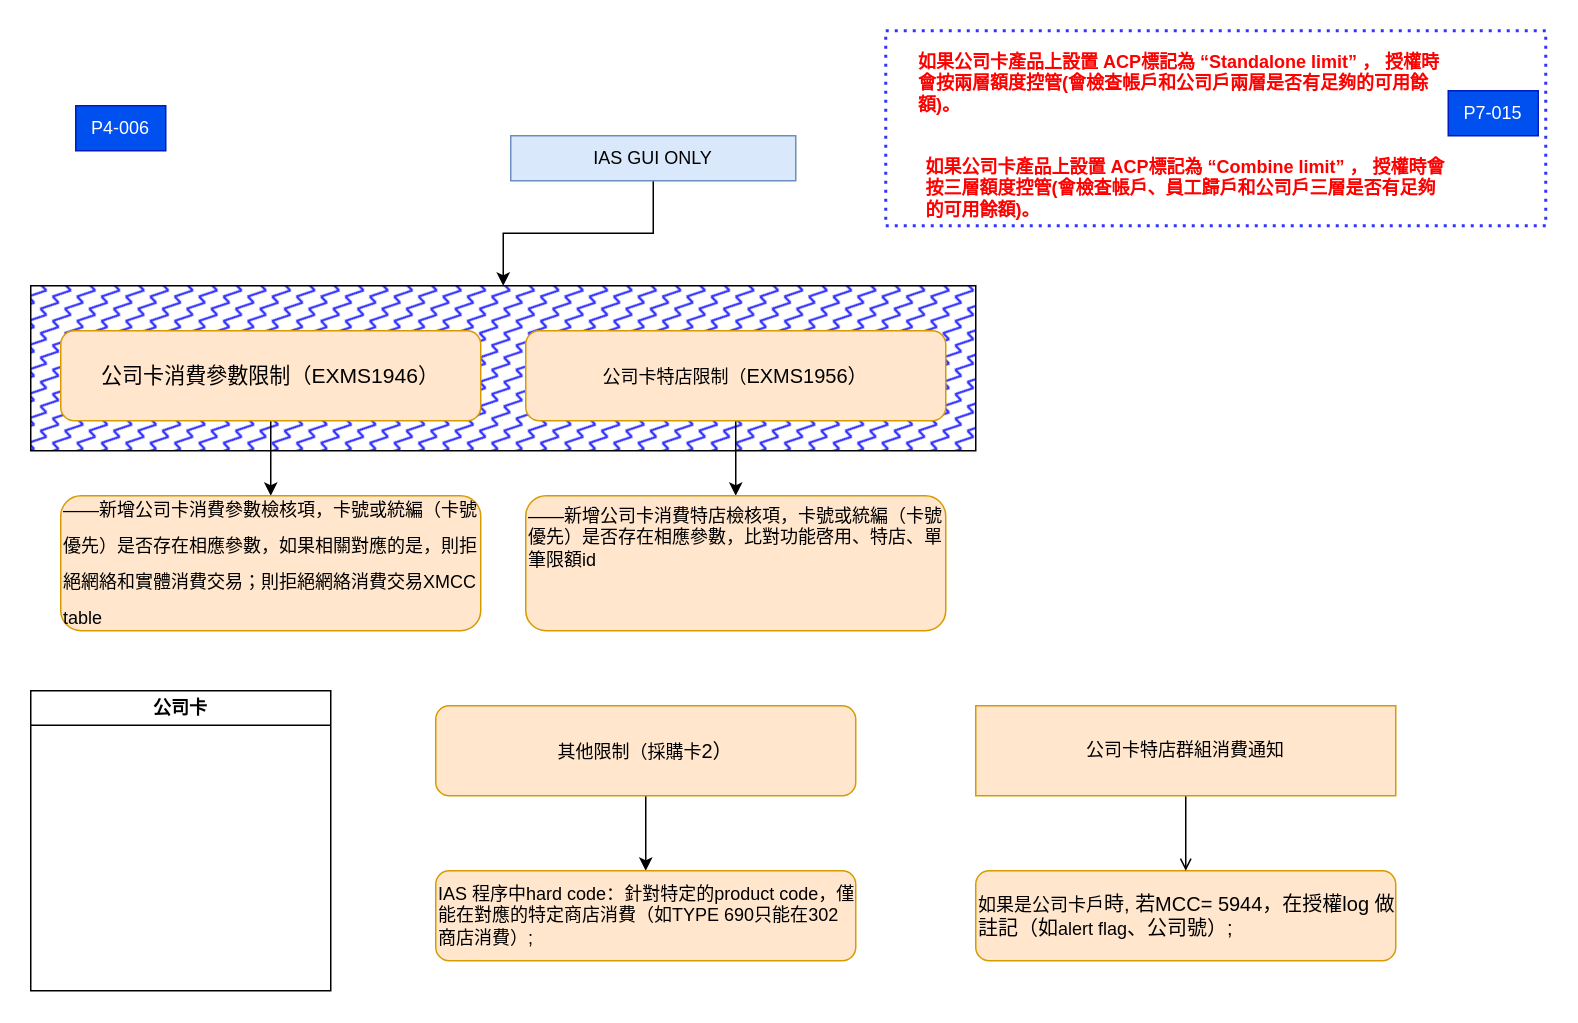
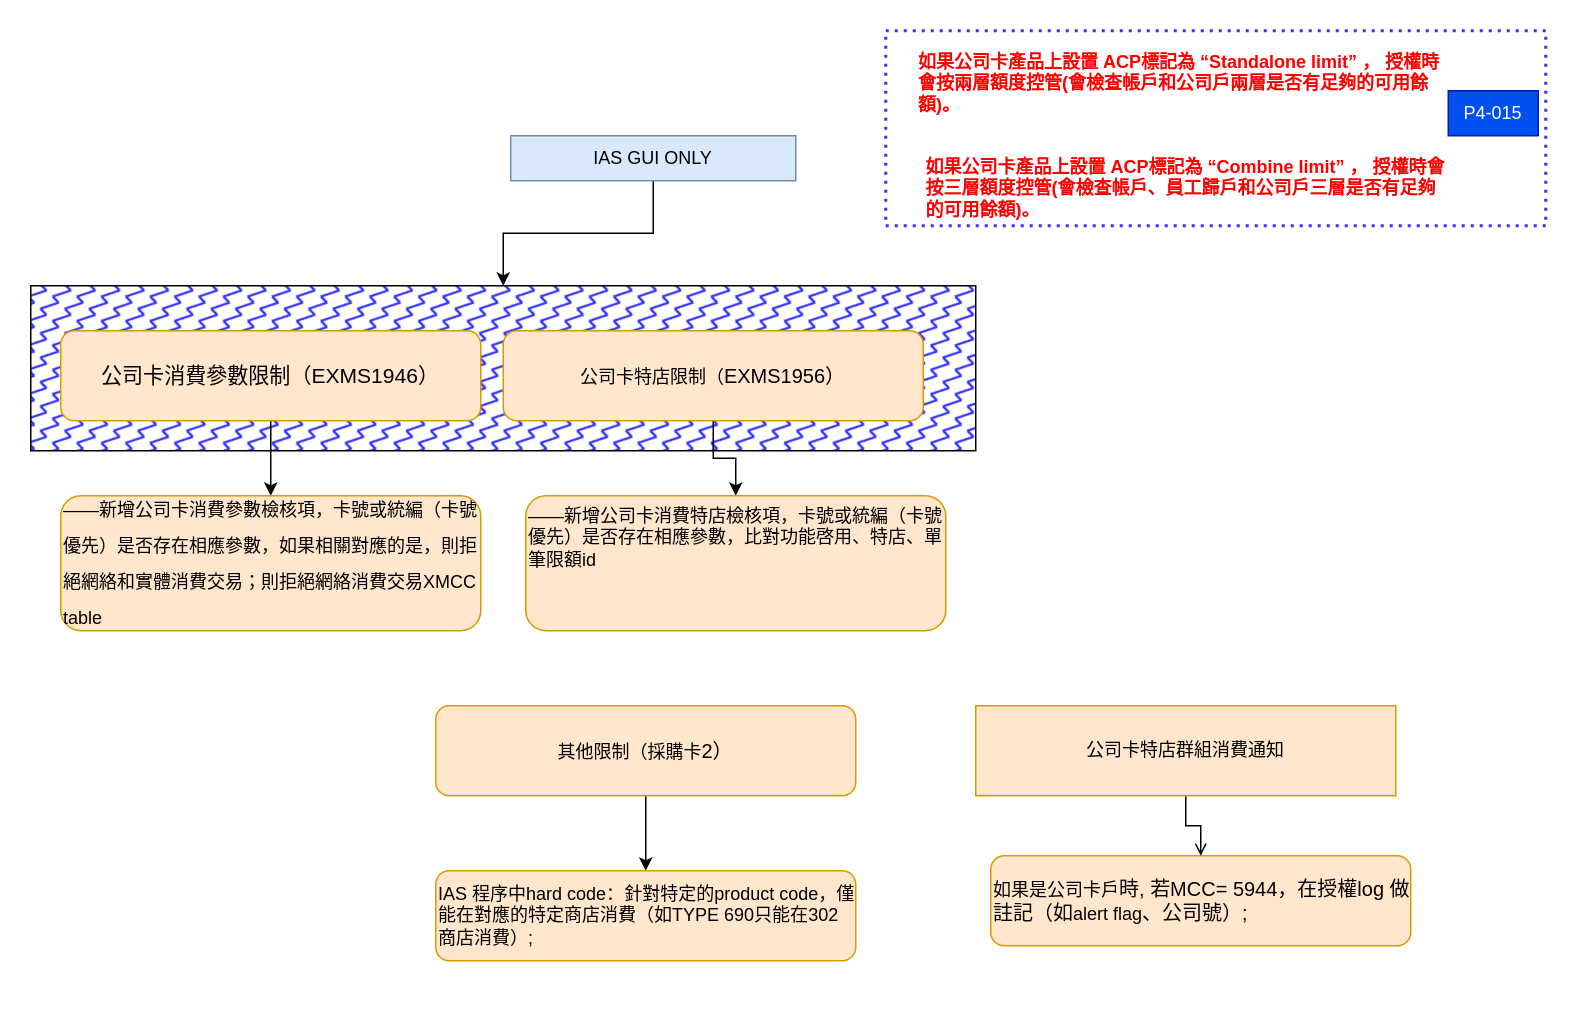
(1493, 113) -> (1493, 113)
(121, 128) -> none
(736, 376) -> (713, 376)
(181, 841) -> none
(1186, 916) -> (1201, 901)
